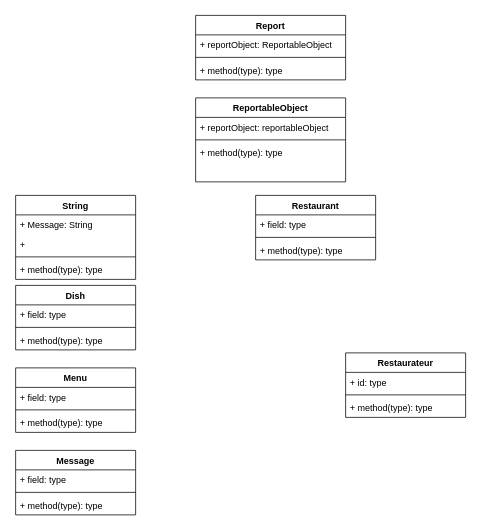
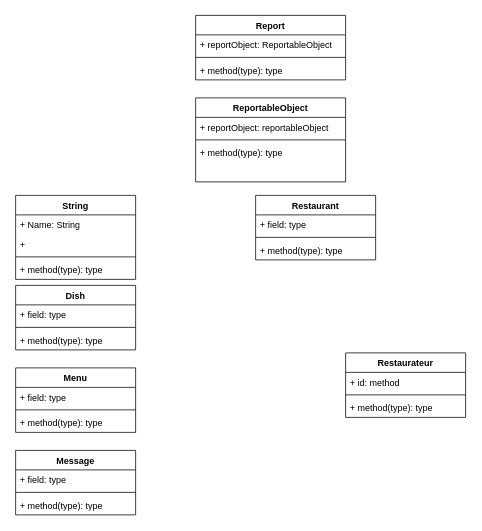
(58, 226) -> (50, 226)
(370, 383) -> (375, 383)
